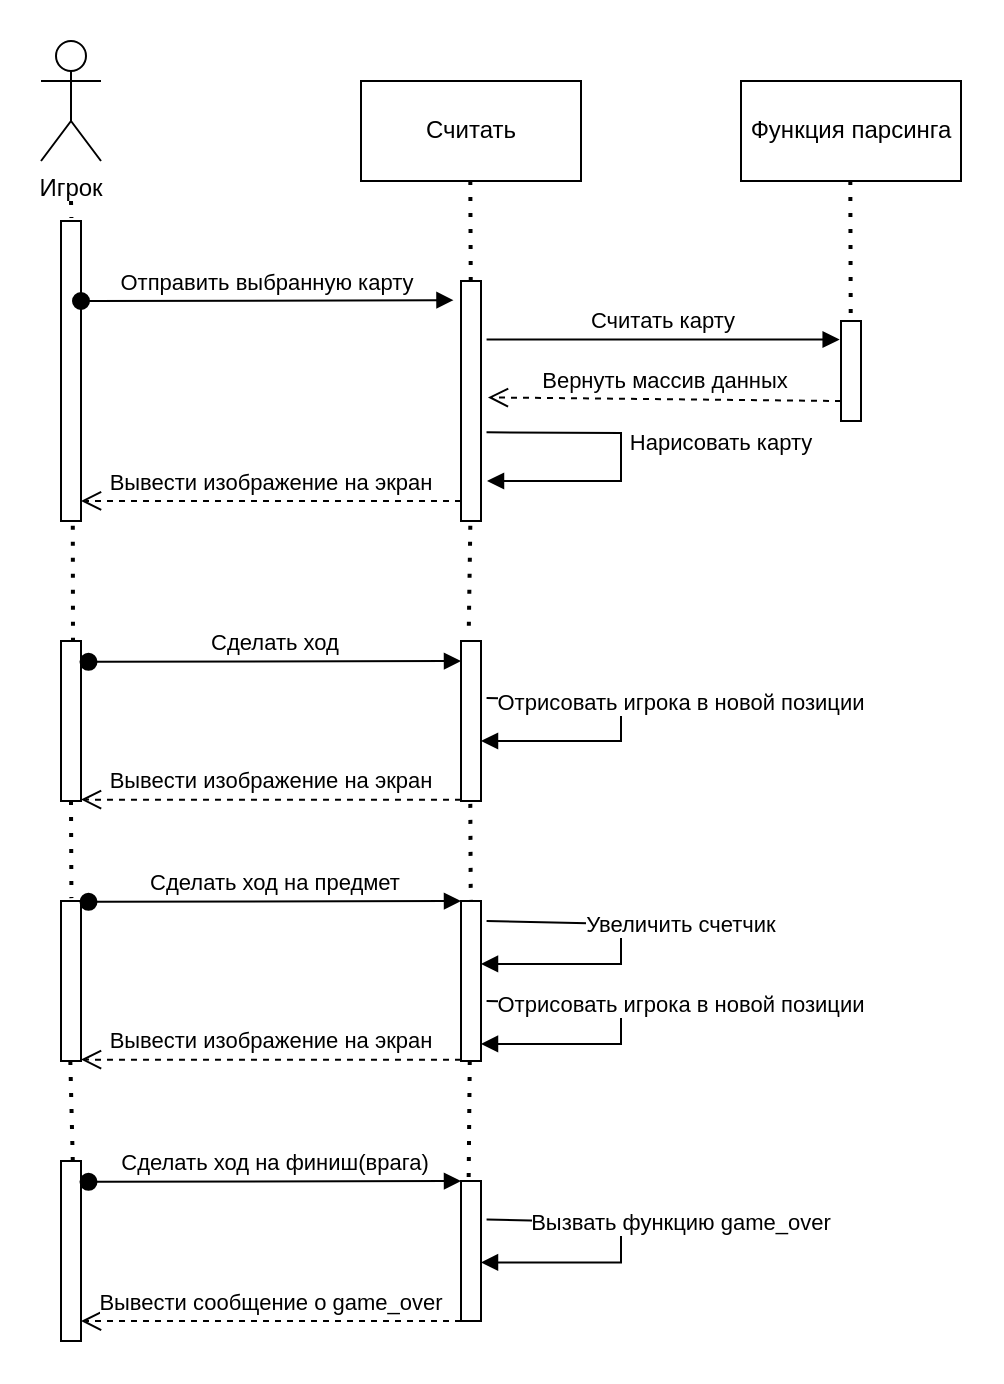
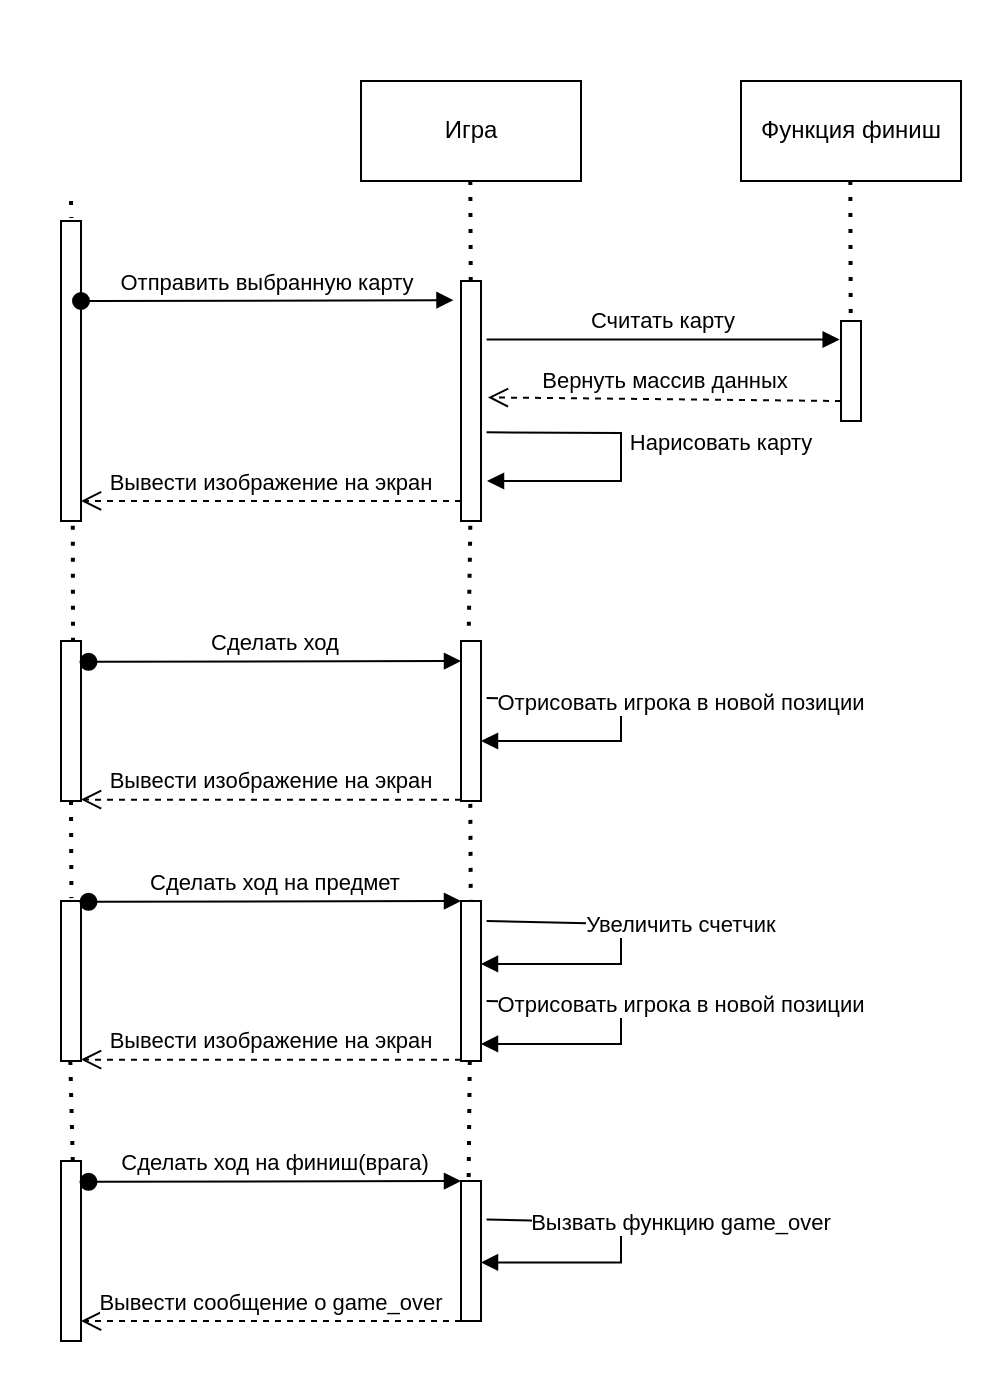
(71, 101) -> none
(472, 131) -> (472, 131)
(852, 131) -> (852, 131)
